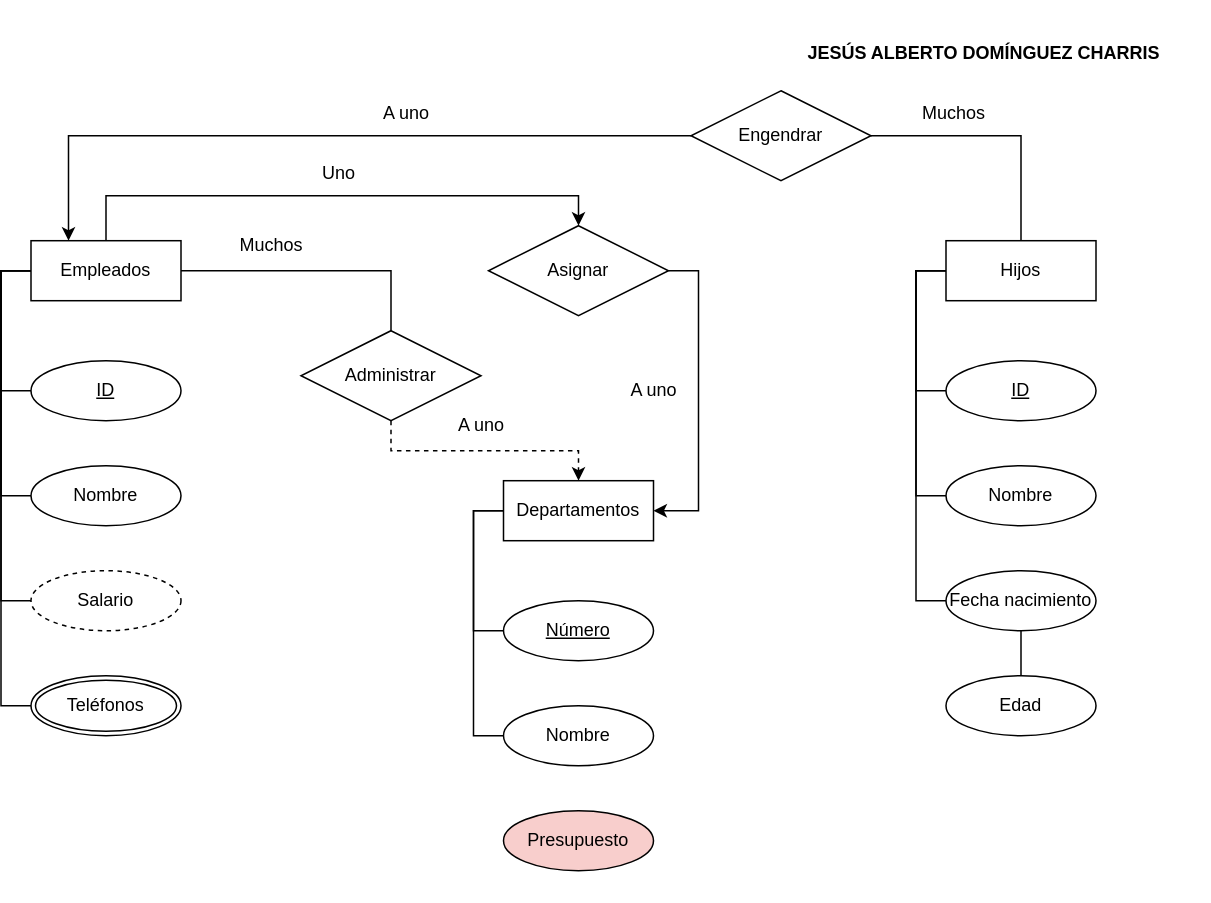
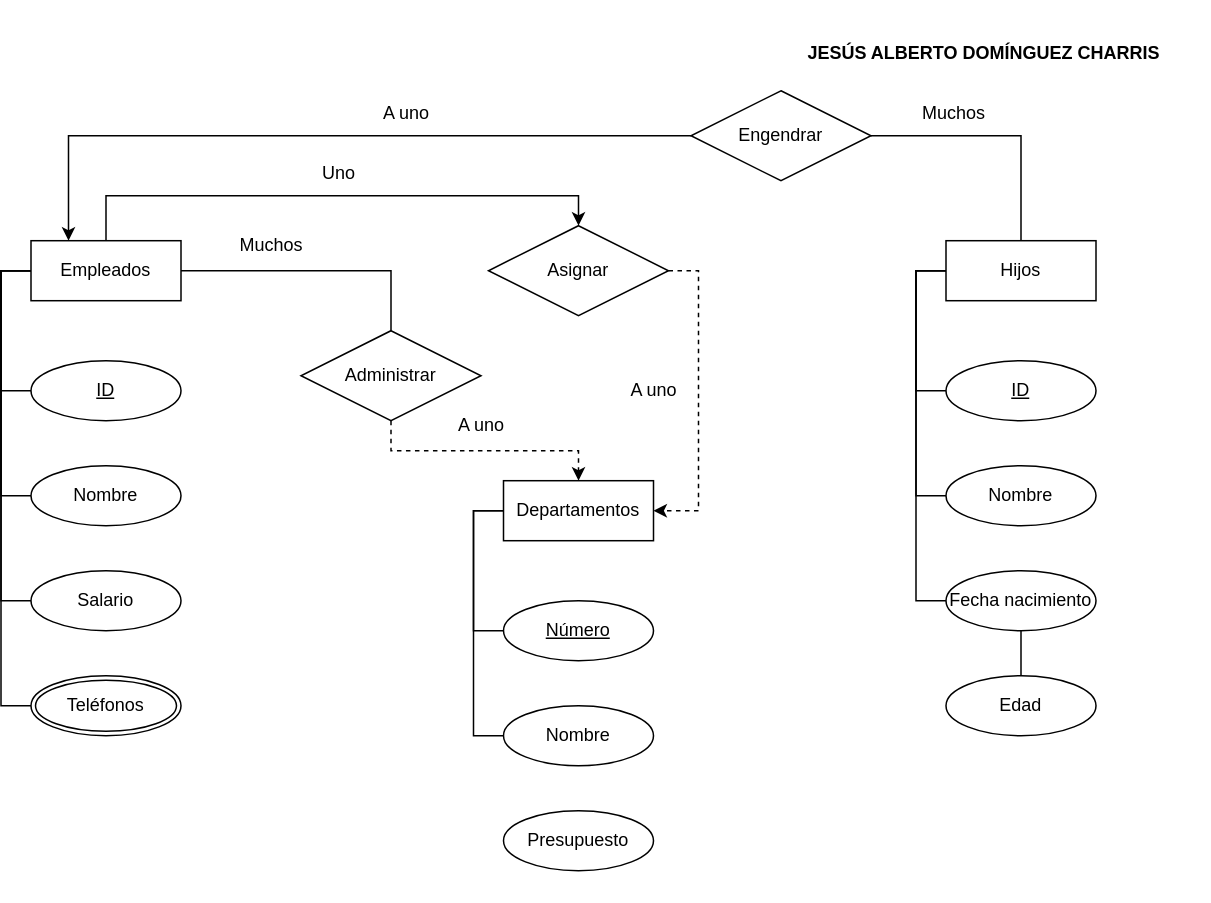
(698, 395) -> (698, 395)
(106, 601) -> (106, 601)
(578, 841) -> (578, 841)
